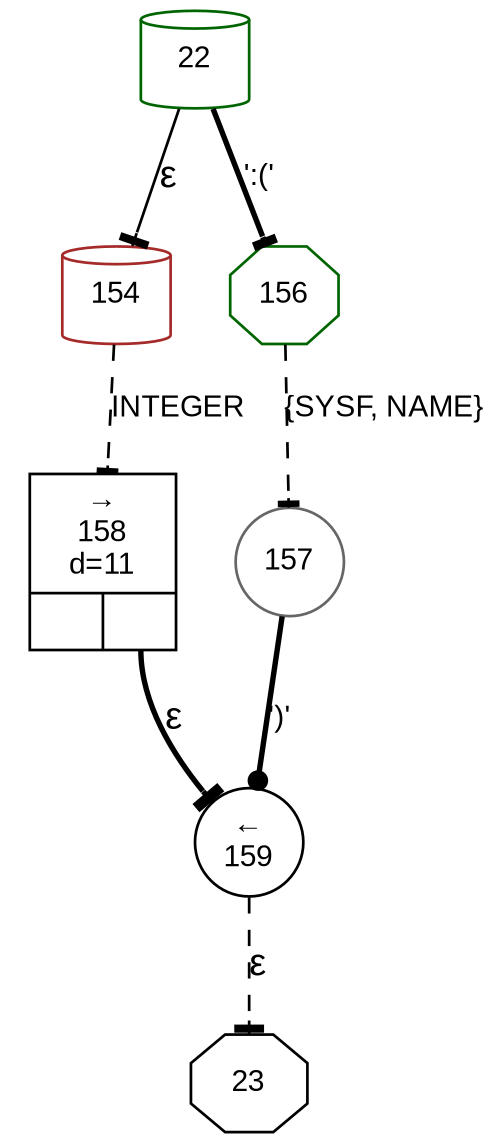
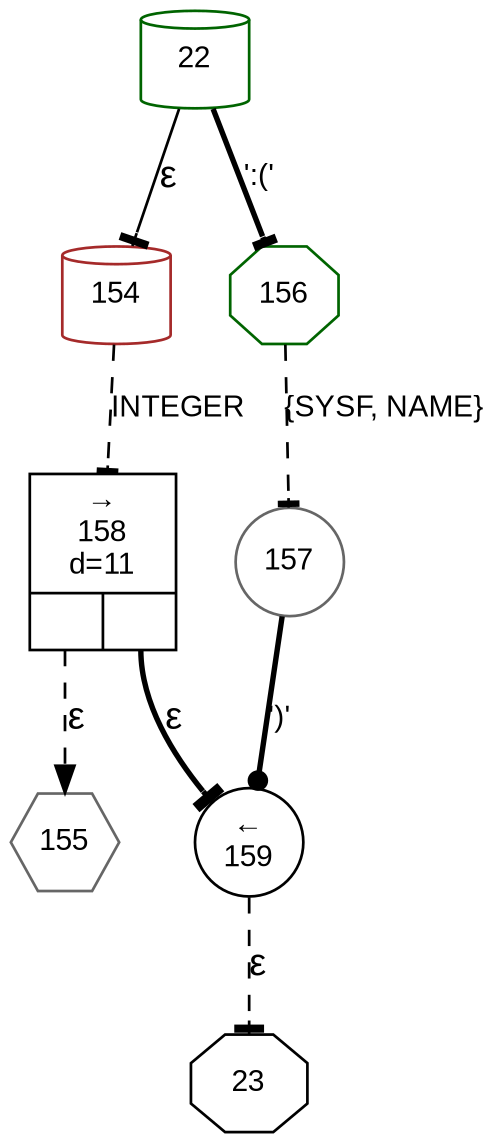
none -> (65, 842)
